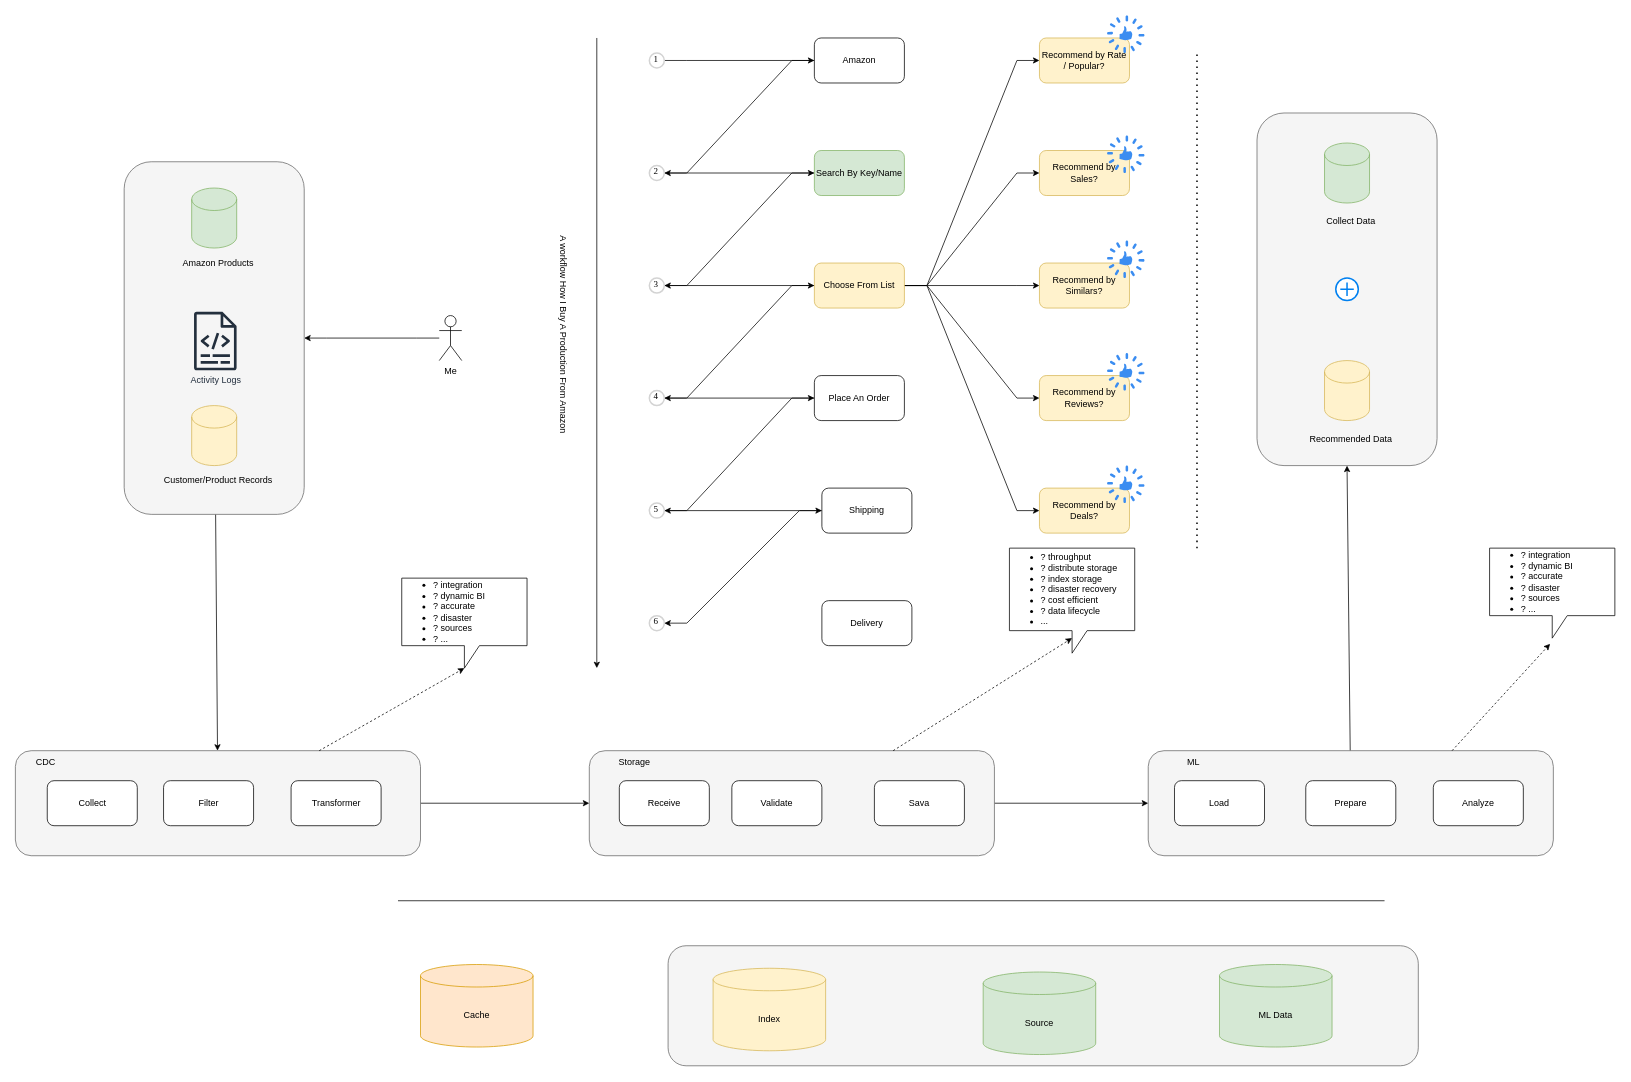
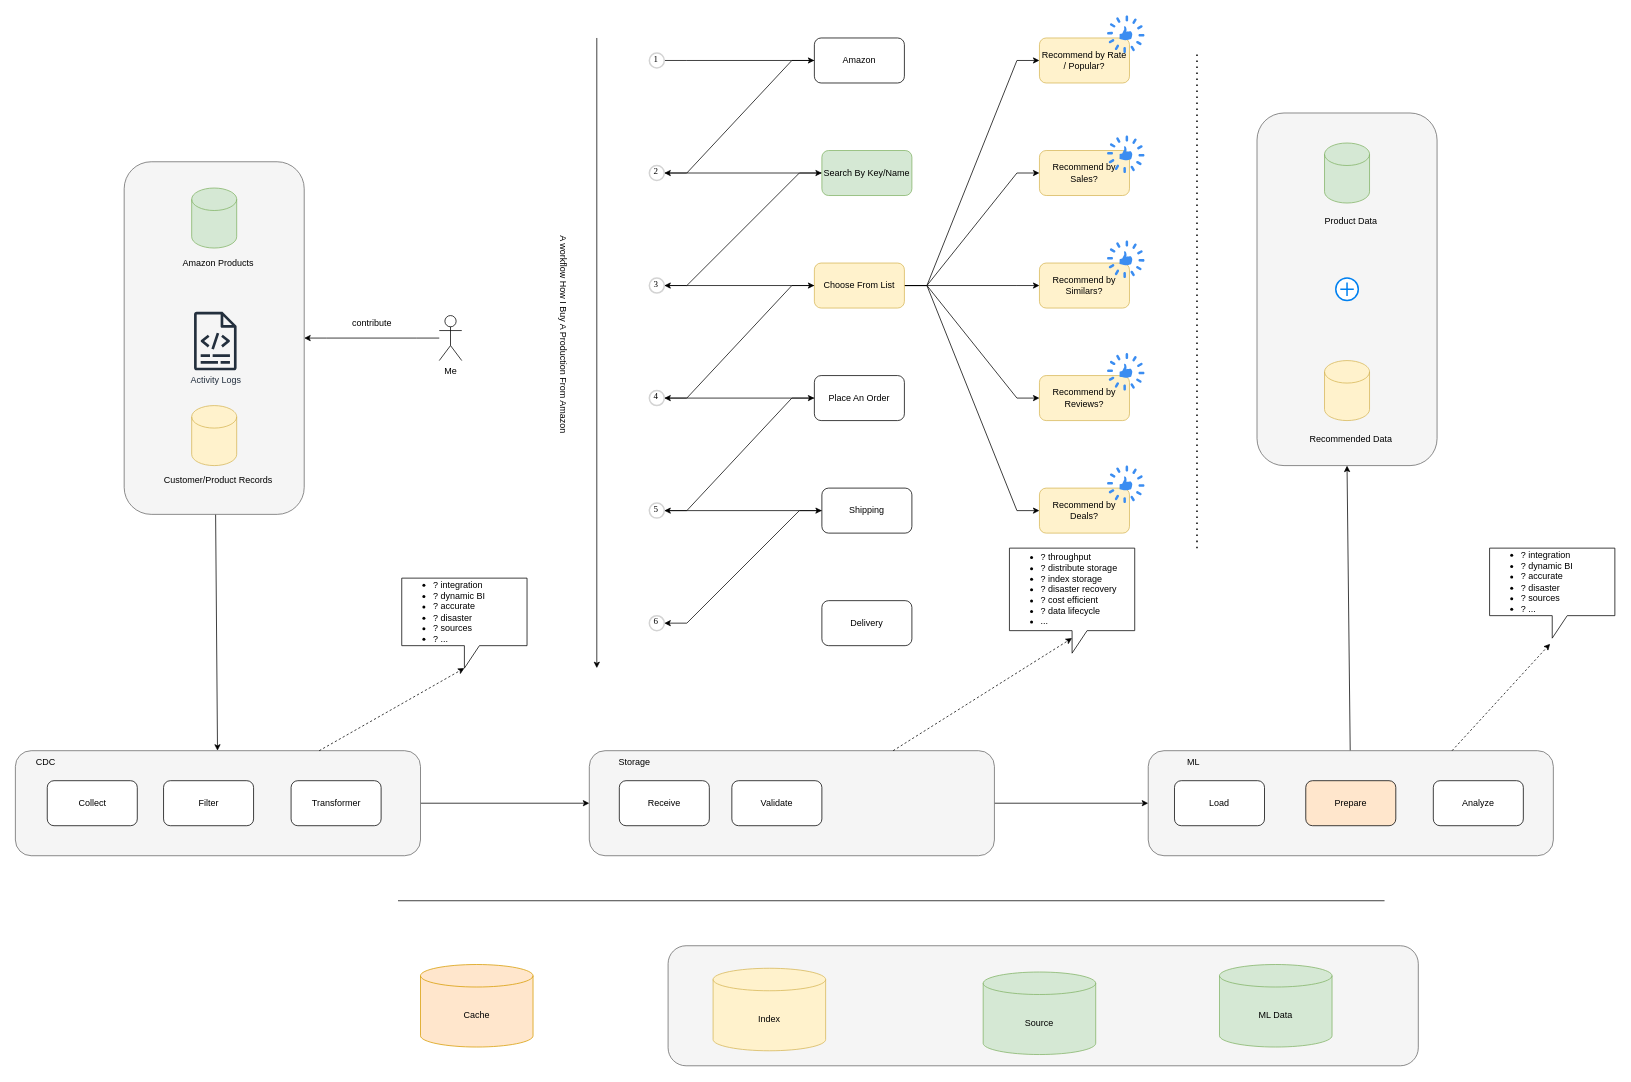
(859, 173) -> (867, 173)
(1351, 222) -> (1351, 222)
none -> (372, 323)
(919, 803) -> none
(1350, 803) -> (1350, 803)
